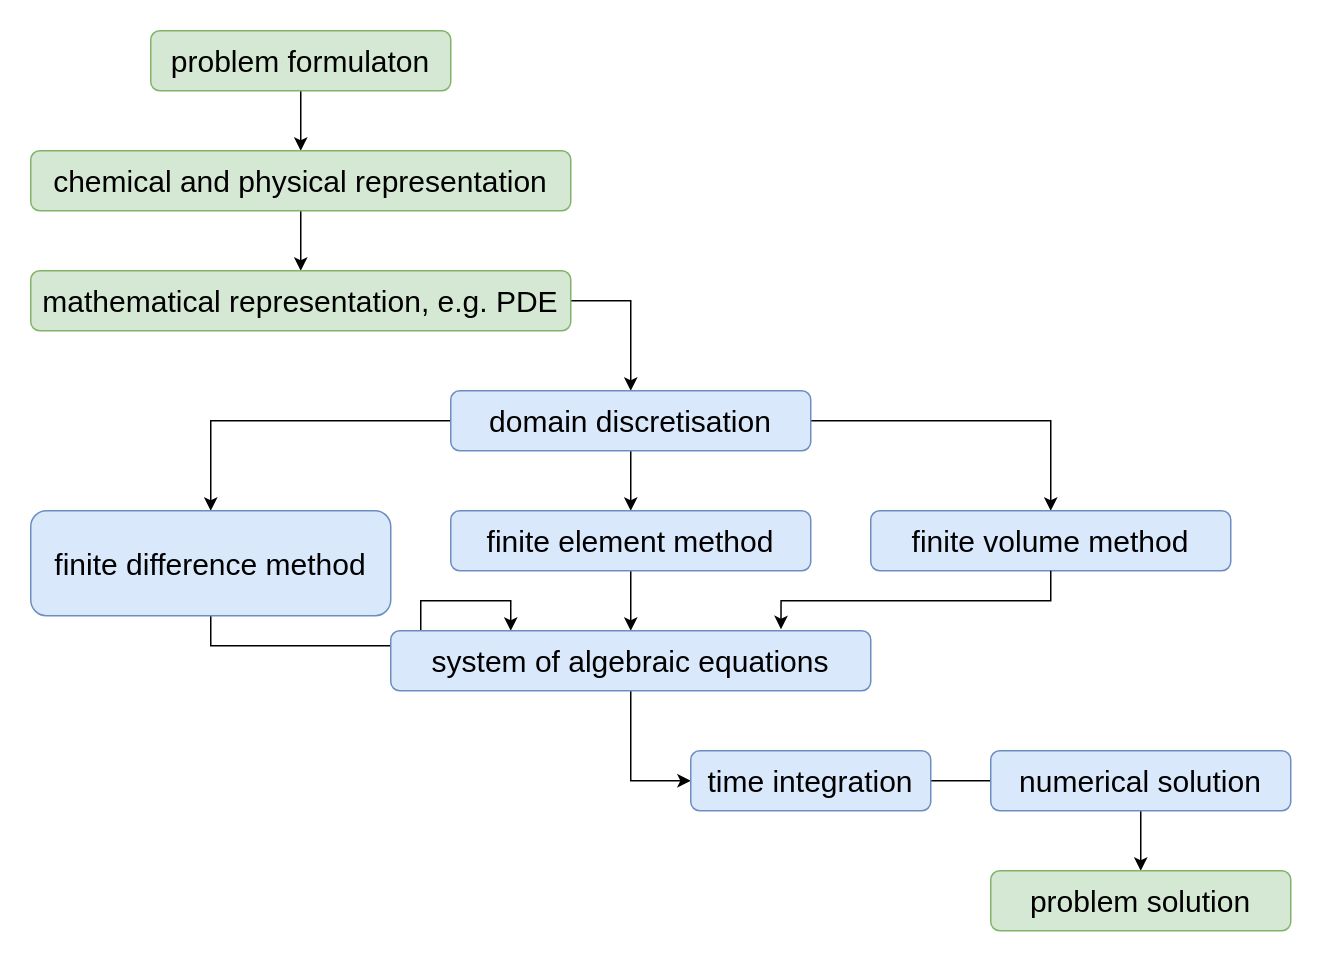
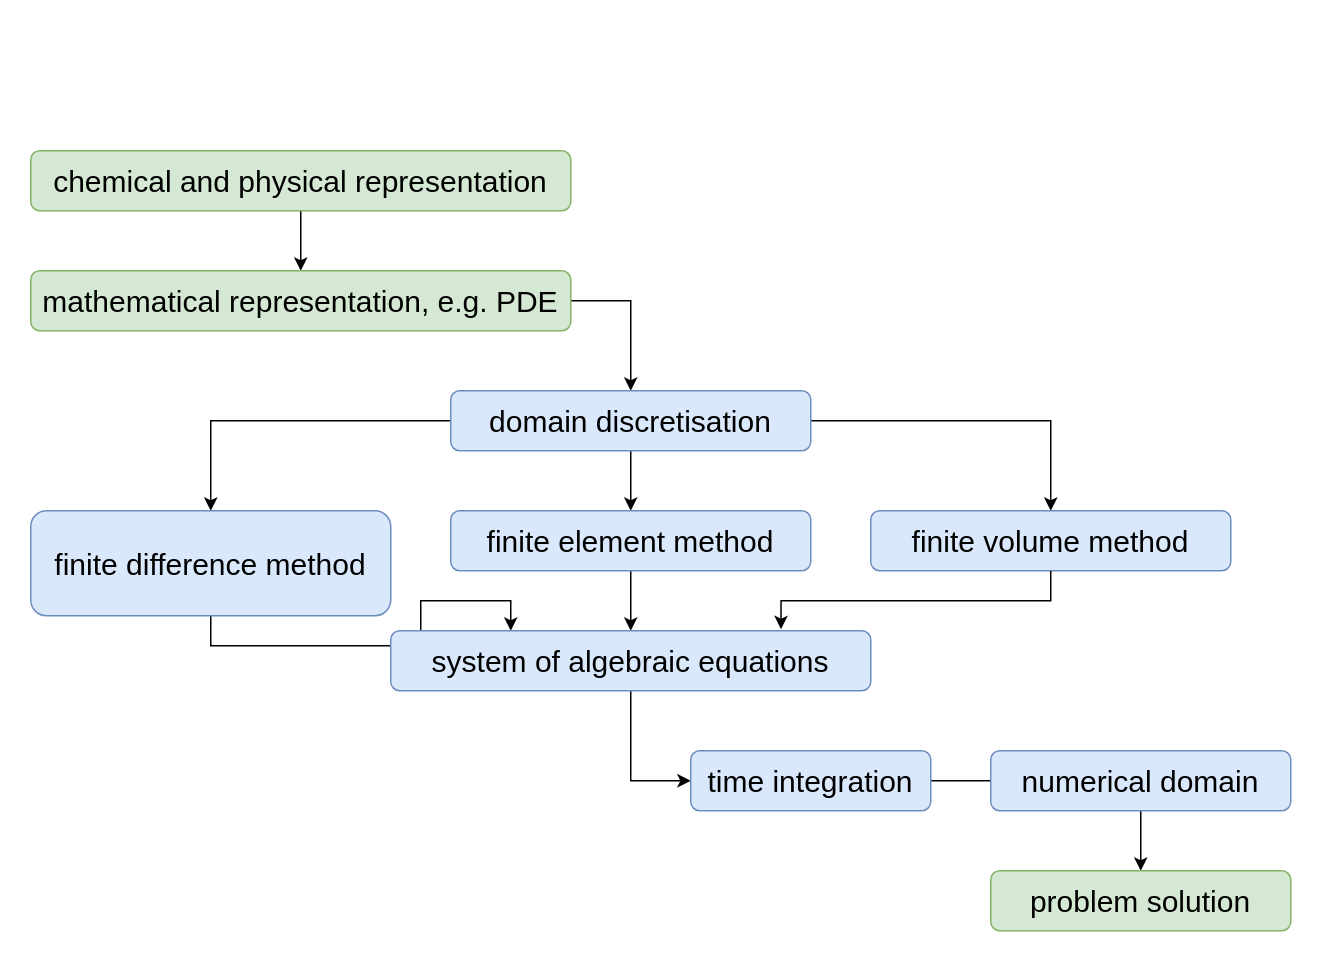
(301, 61) -> none
(301, 116) -> none
(1141, 781) -> (1141, 781)
